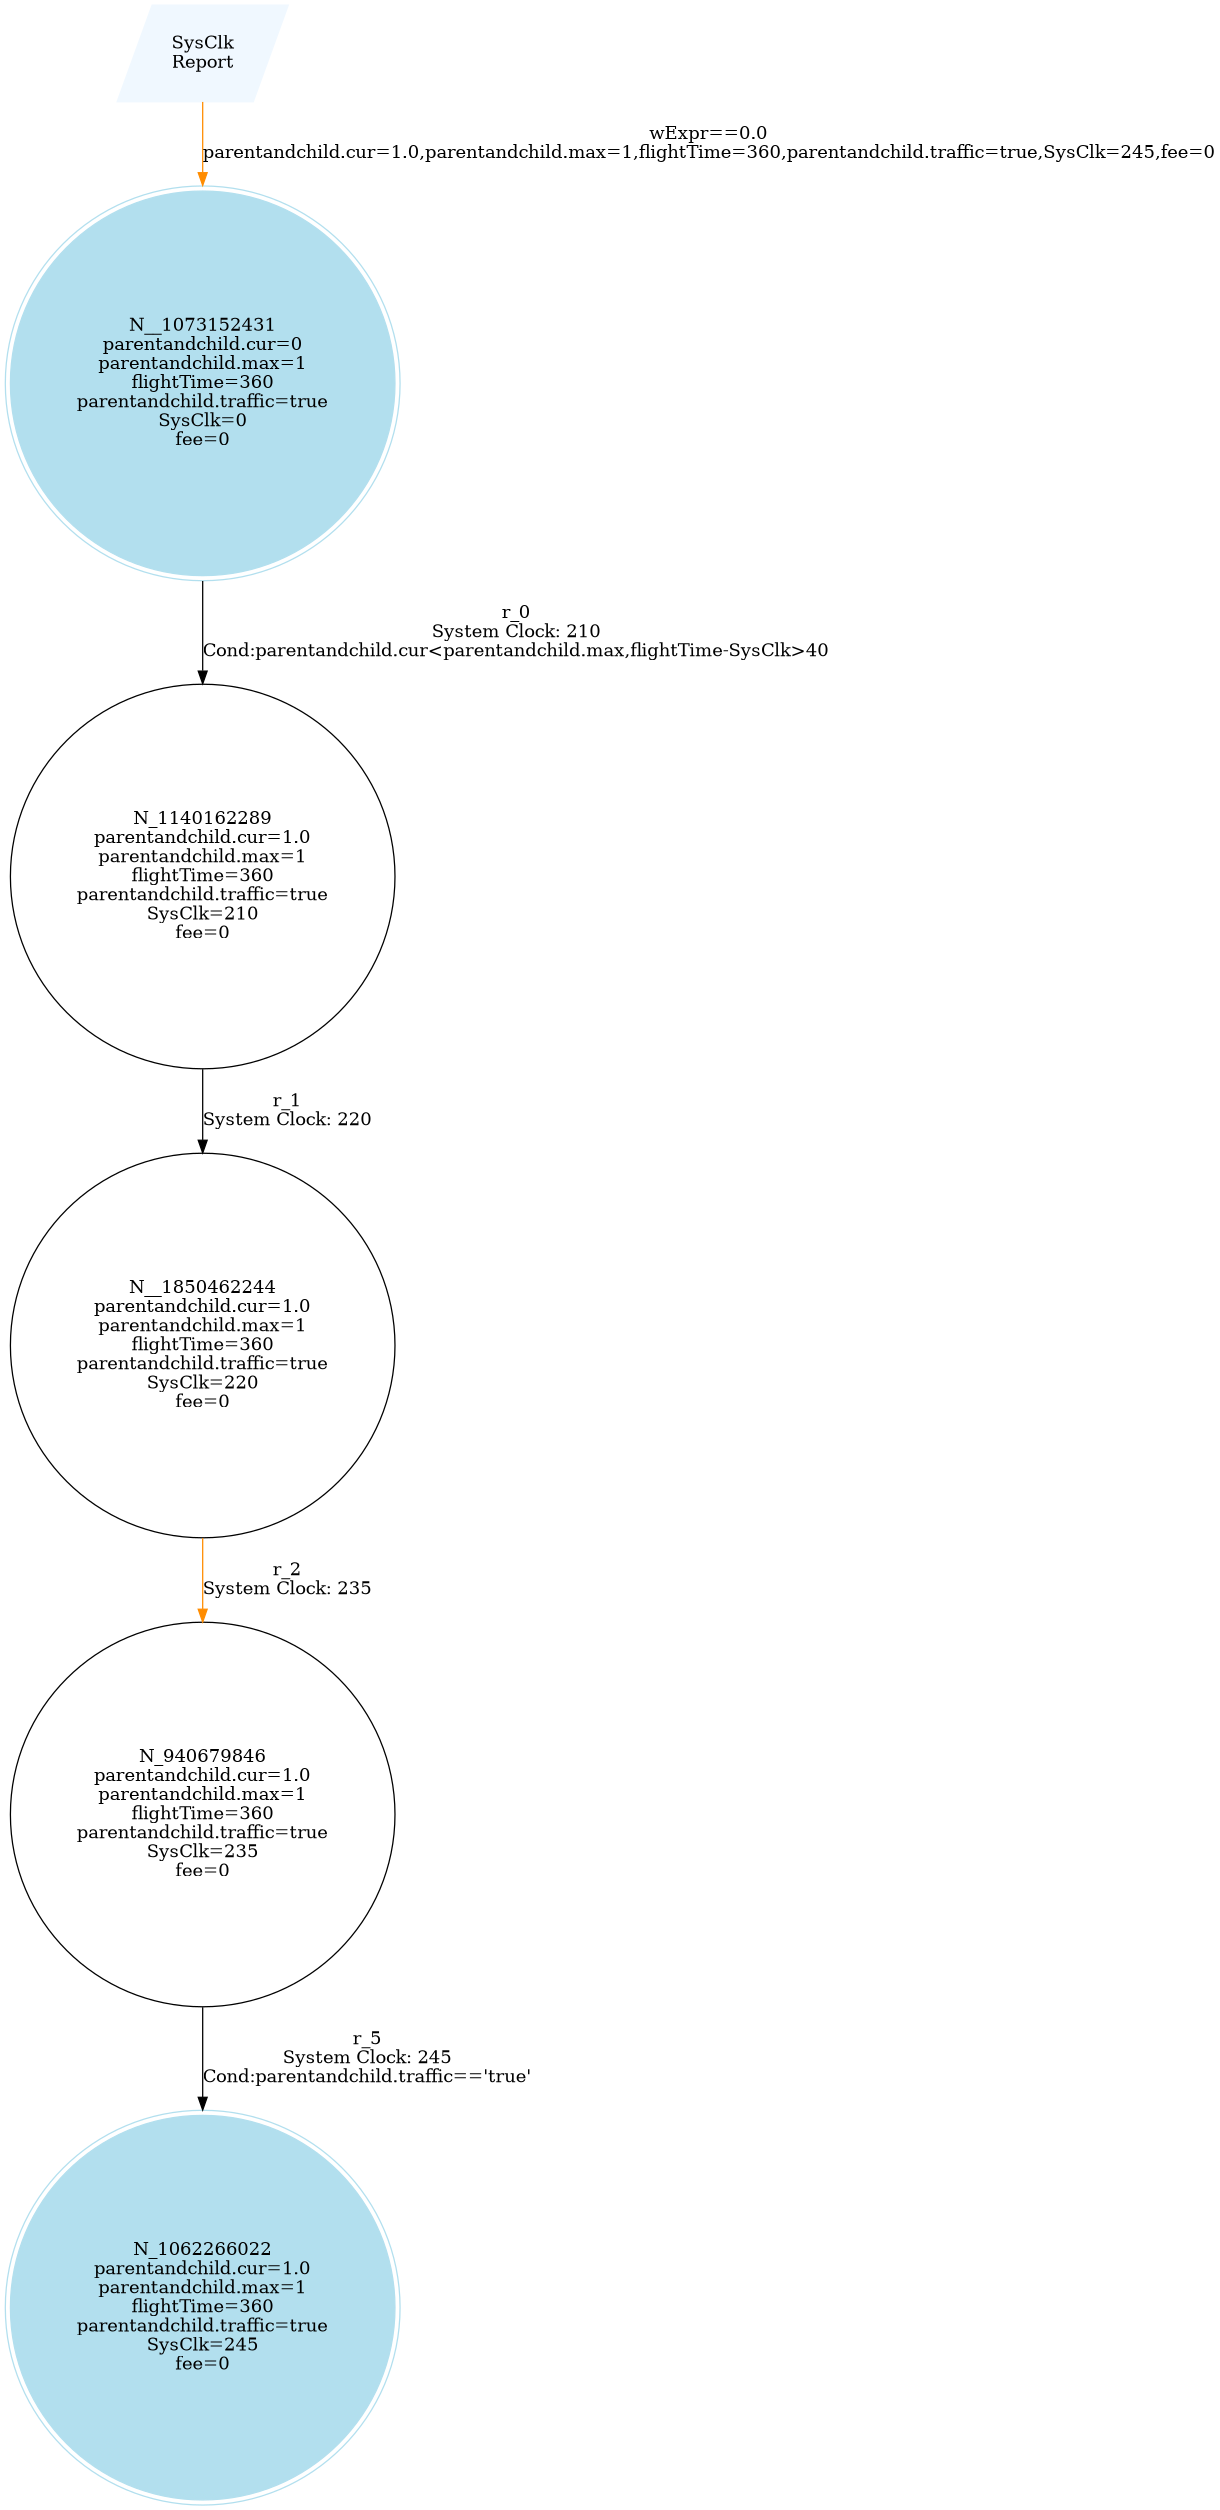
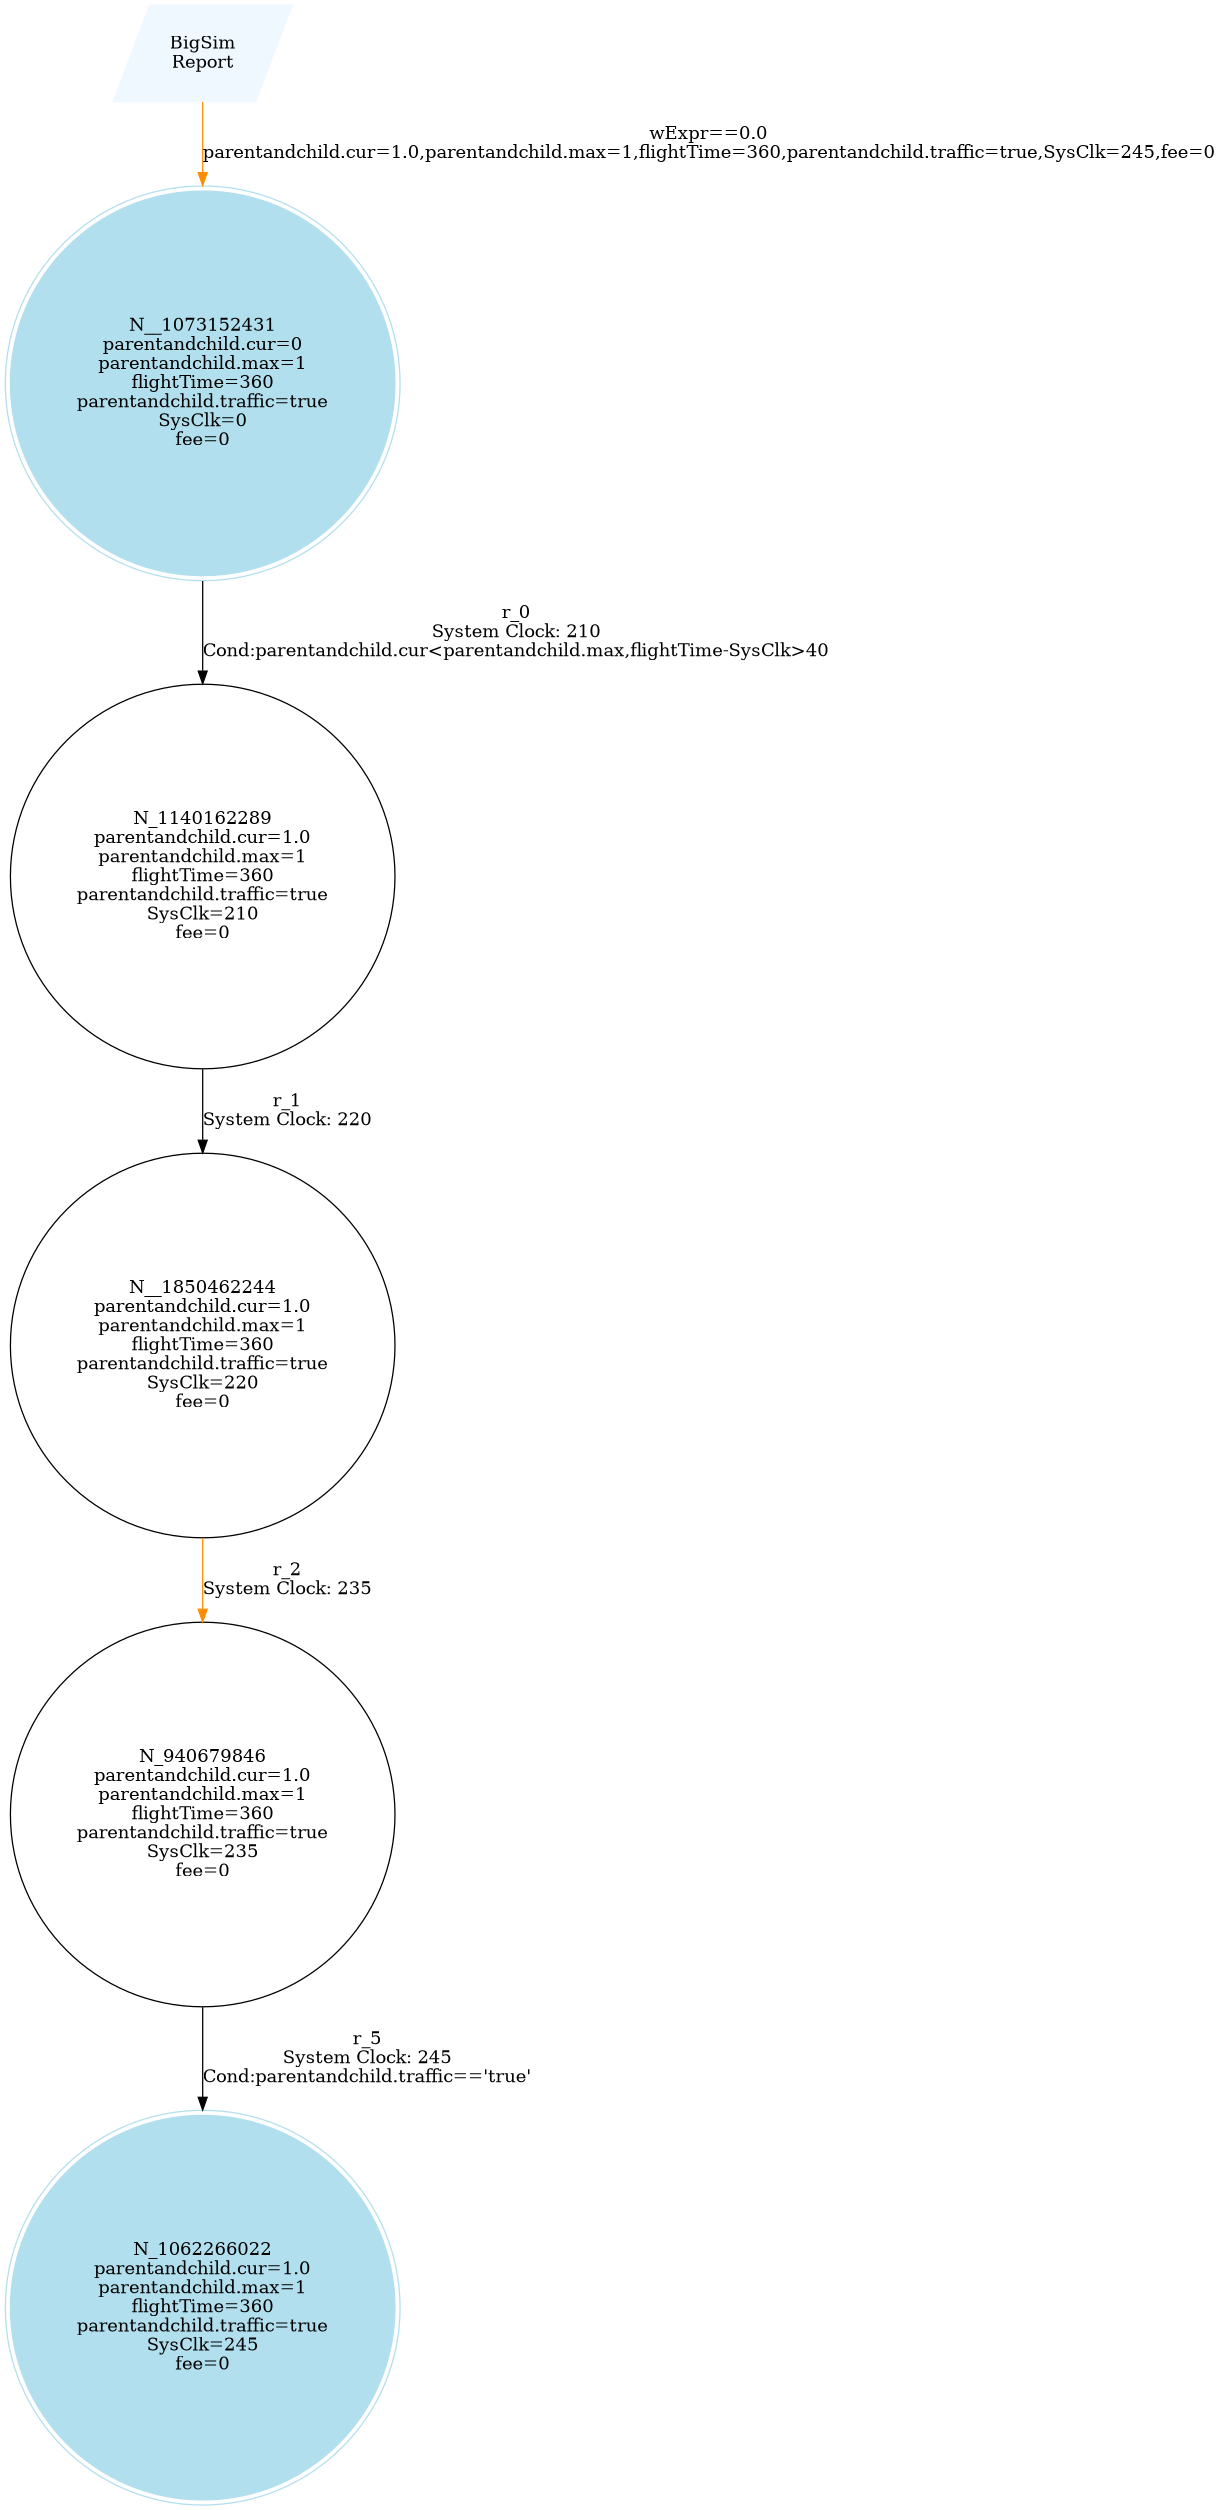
(203, 53) -> (203, 53)
